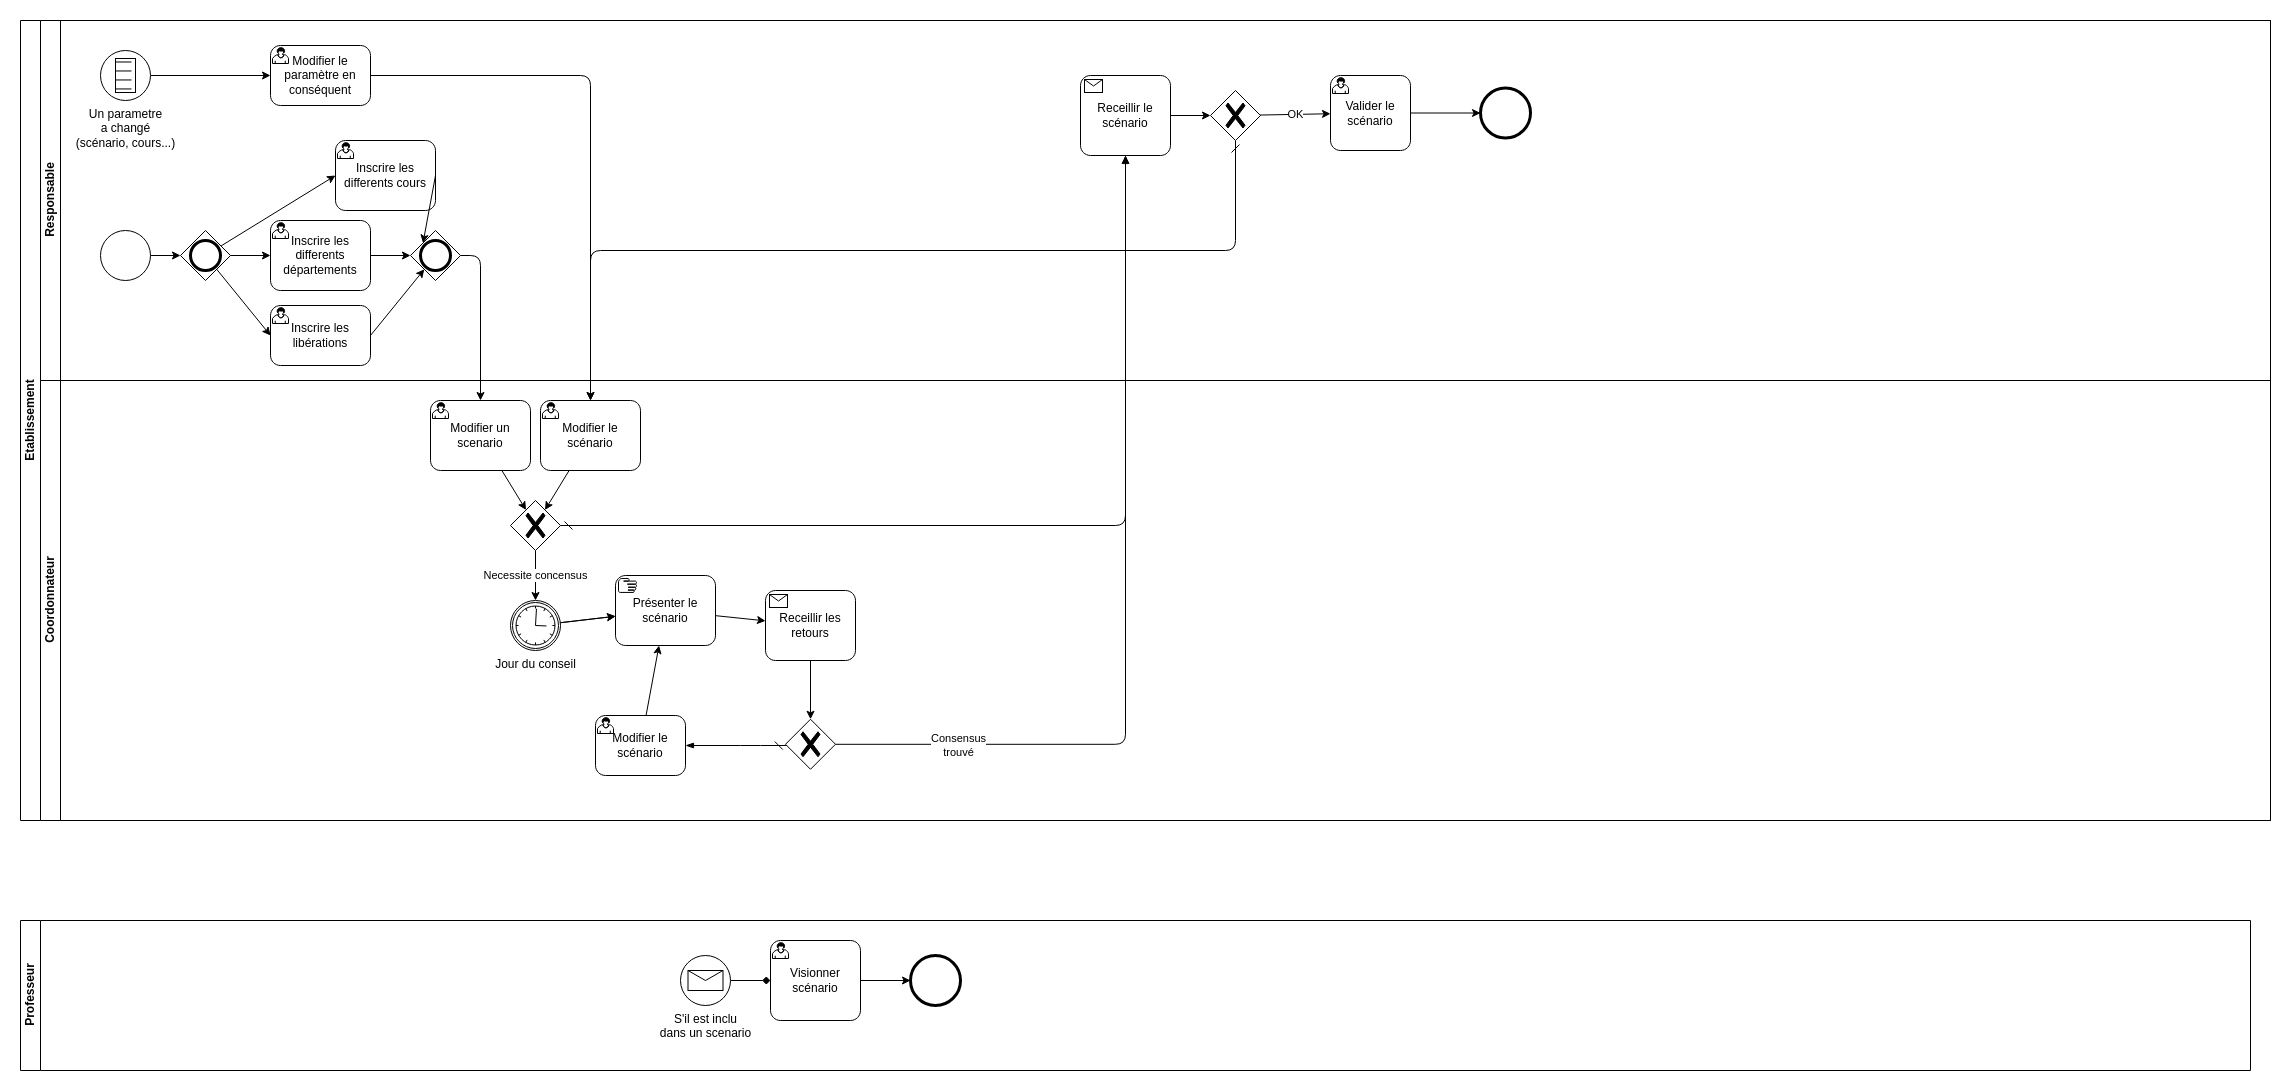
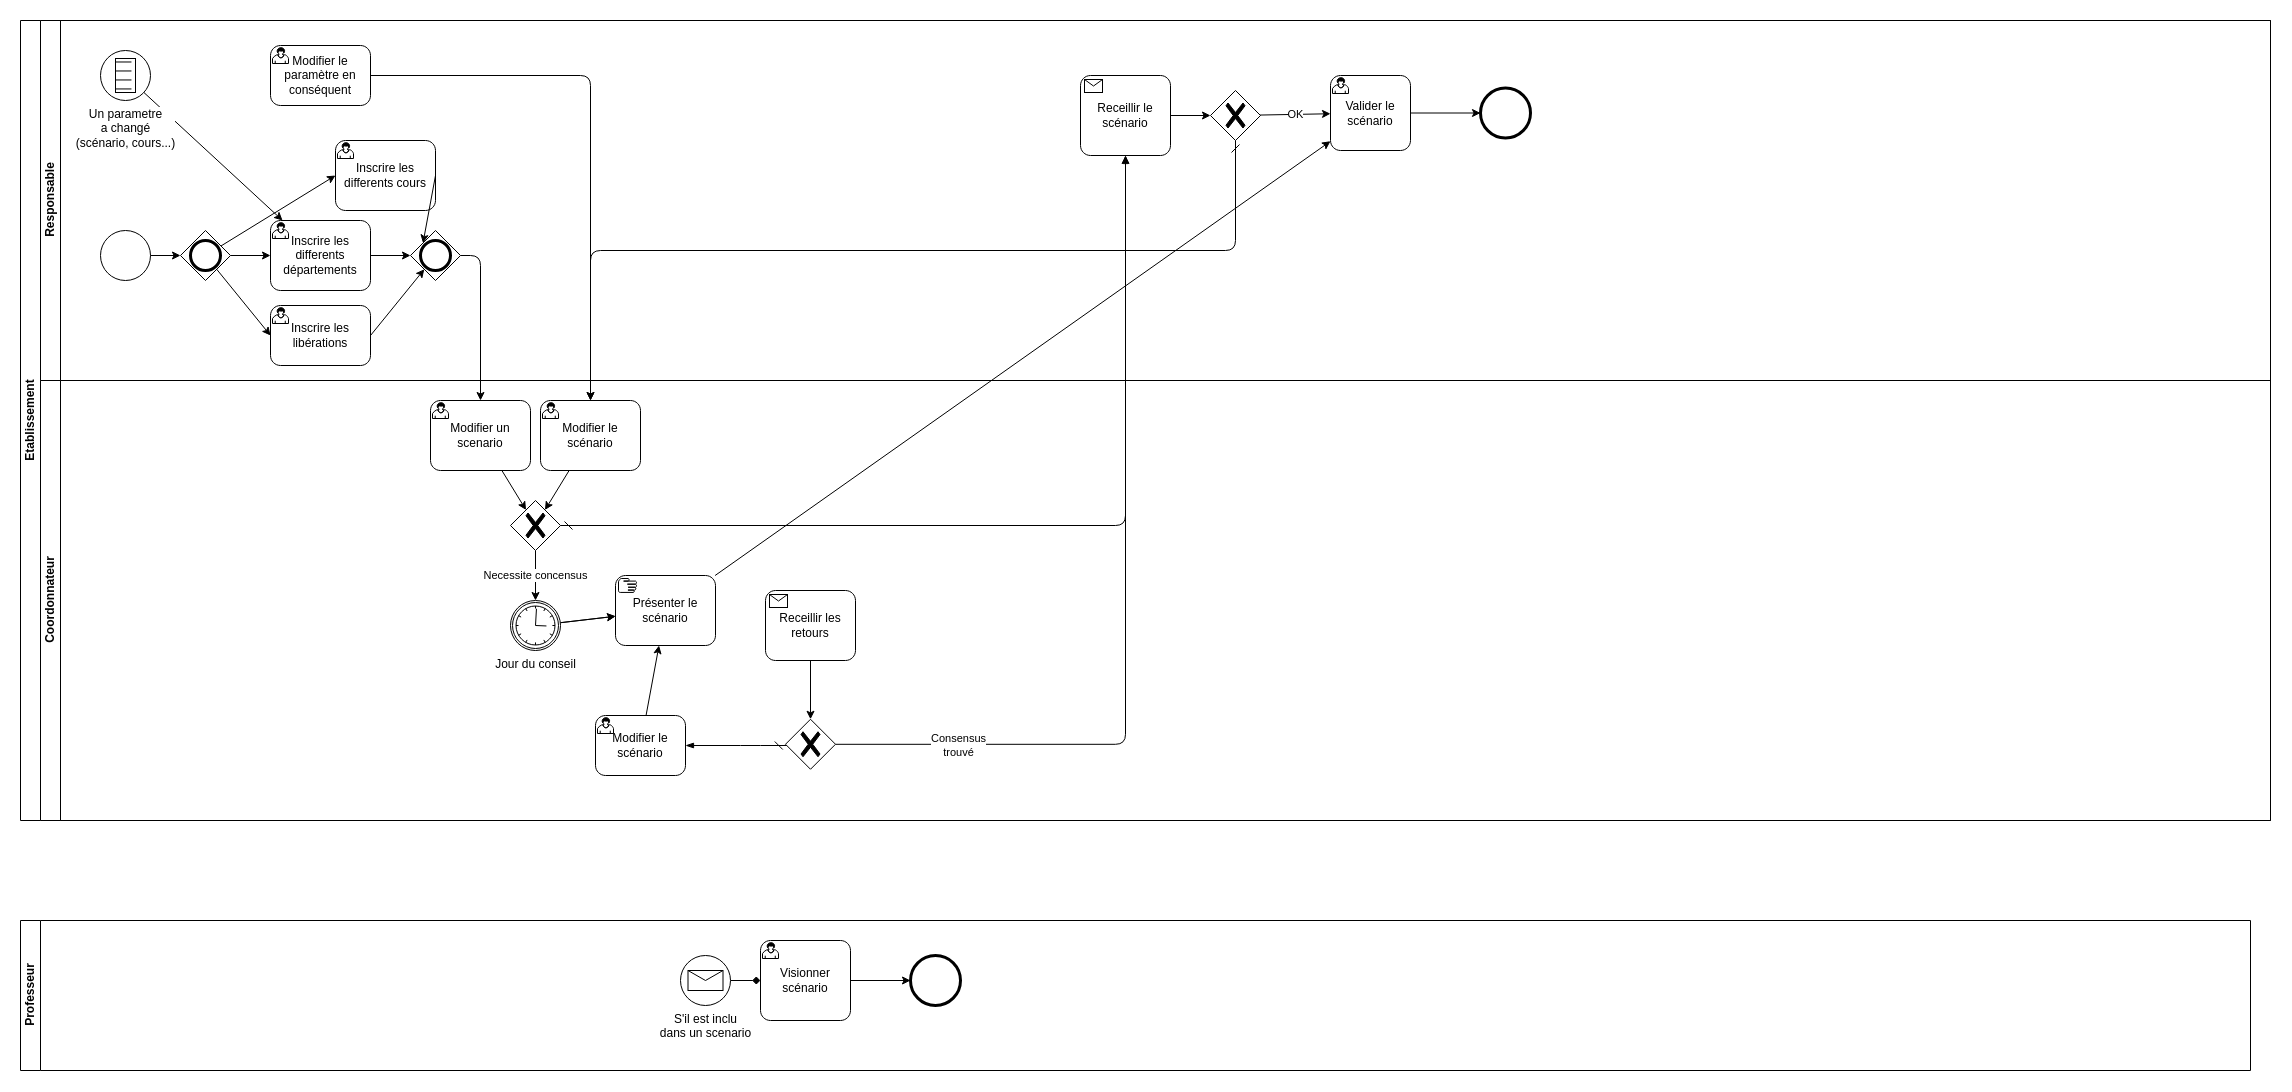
(207, 76) -> (225, 167)
(737, 618) -> (1020, 360)
(816, 981) -> (806, 981)
